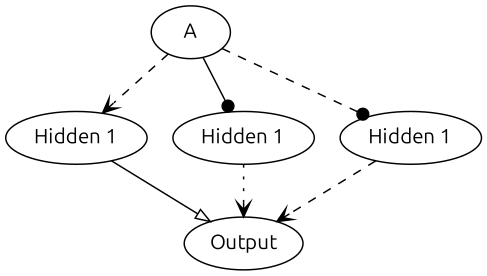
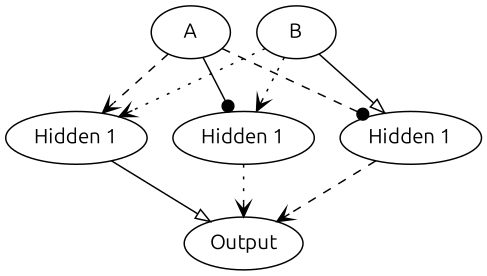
none -> (296, 32)
